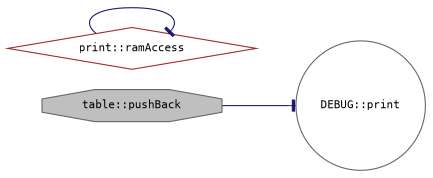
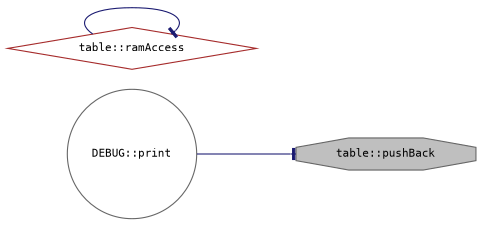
(132, 48) -> (132, 48)
(256, 106) -> (244, 154)
